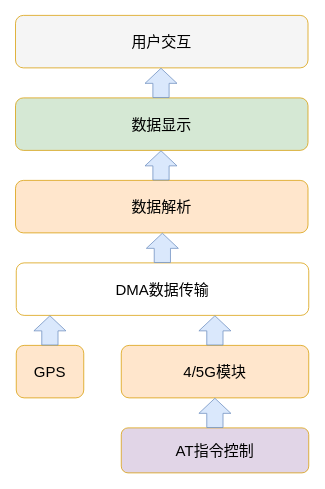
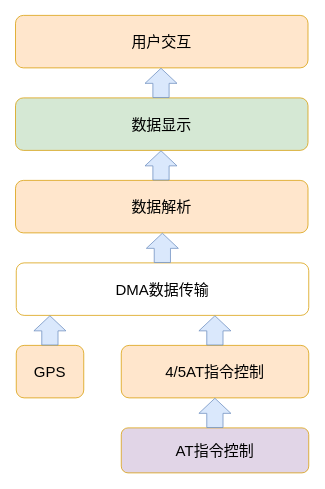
(162, 42) -> (162, 42)
(215, 372) -> (215, 372)
